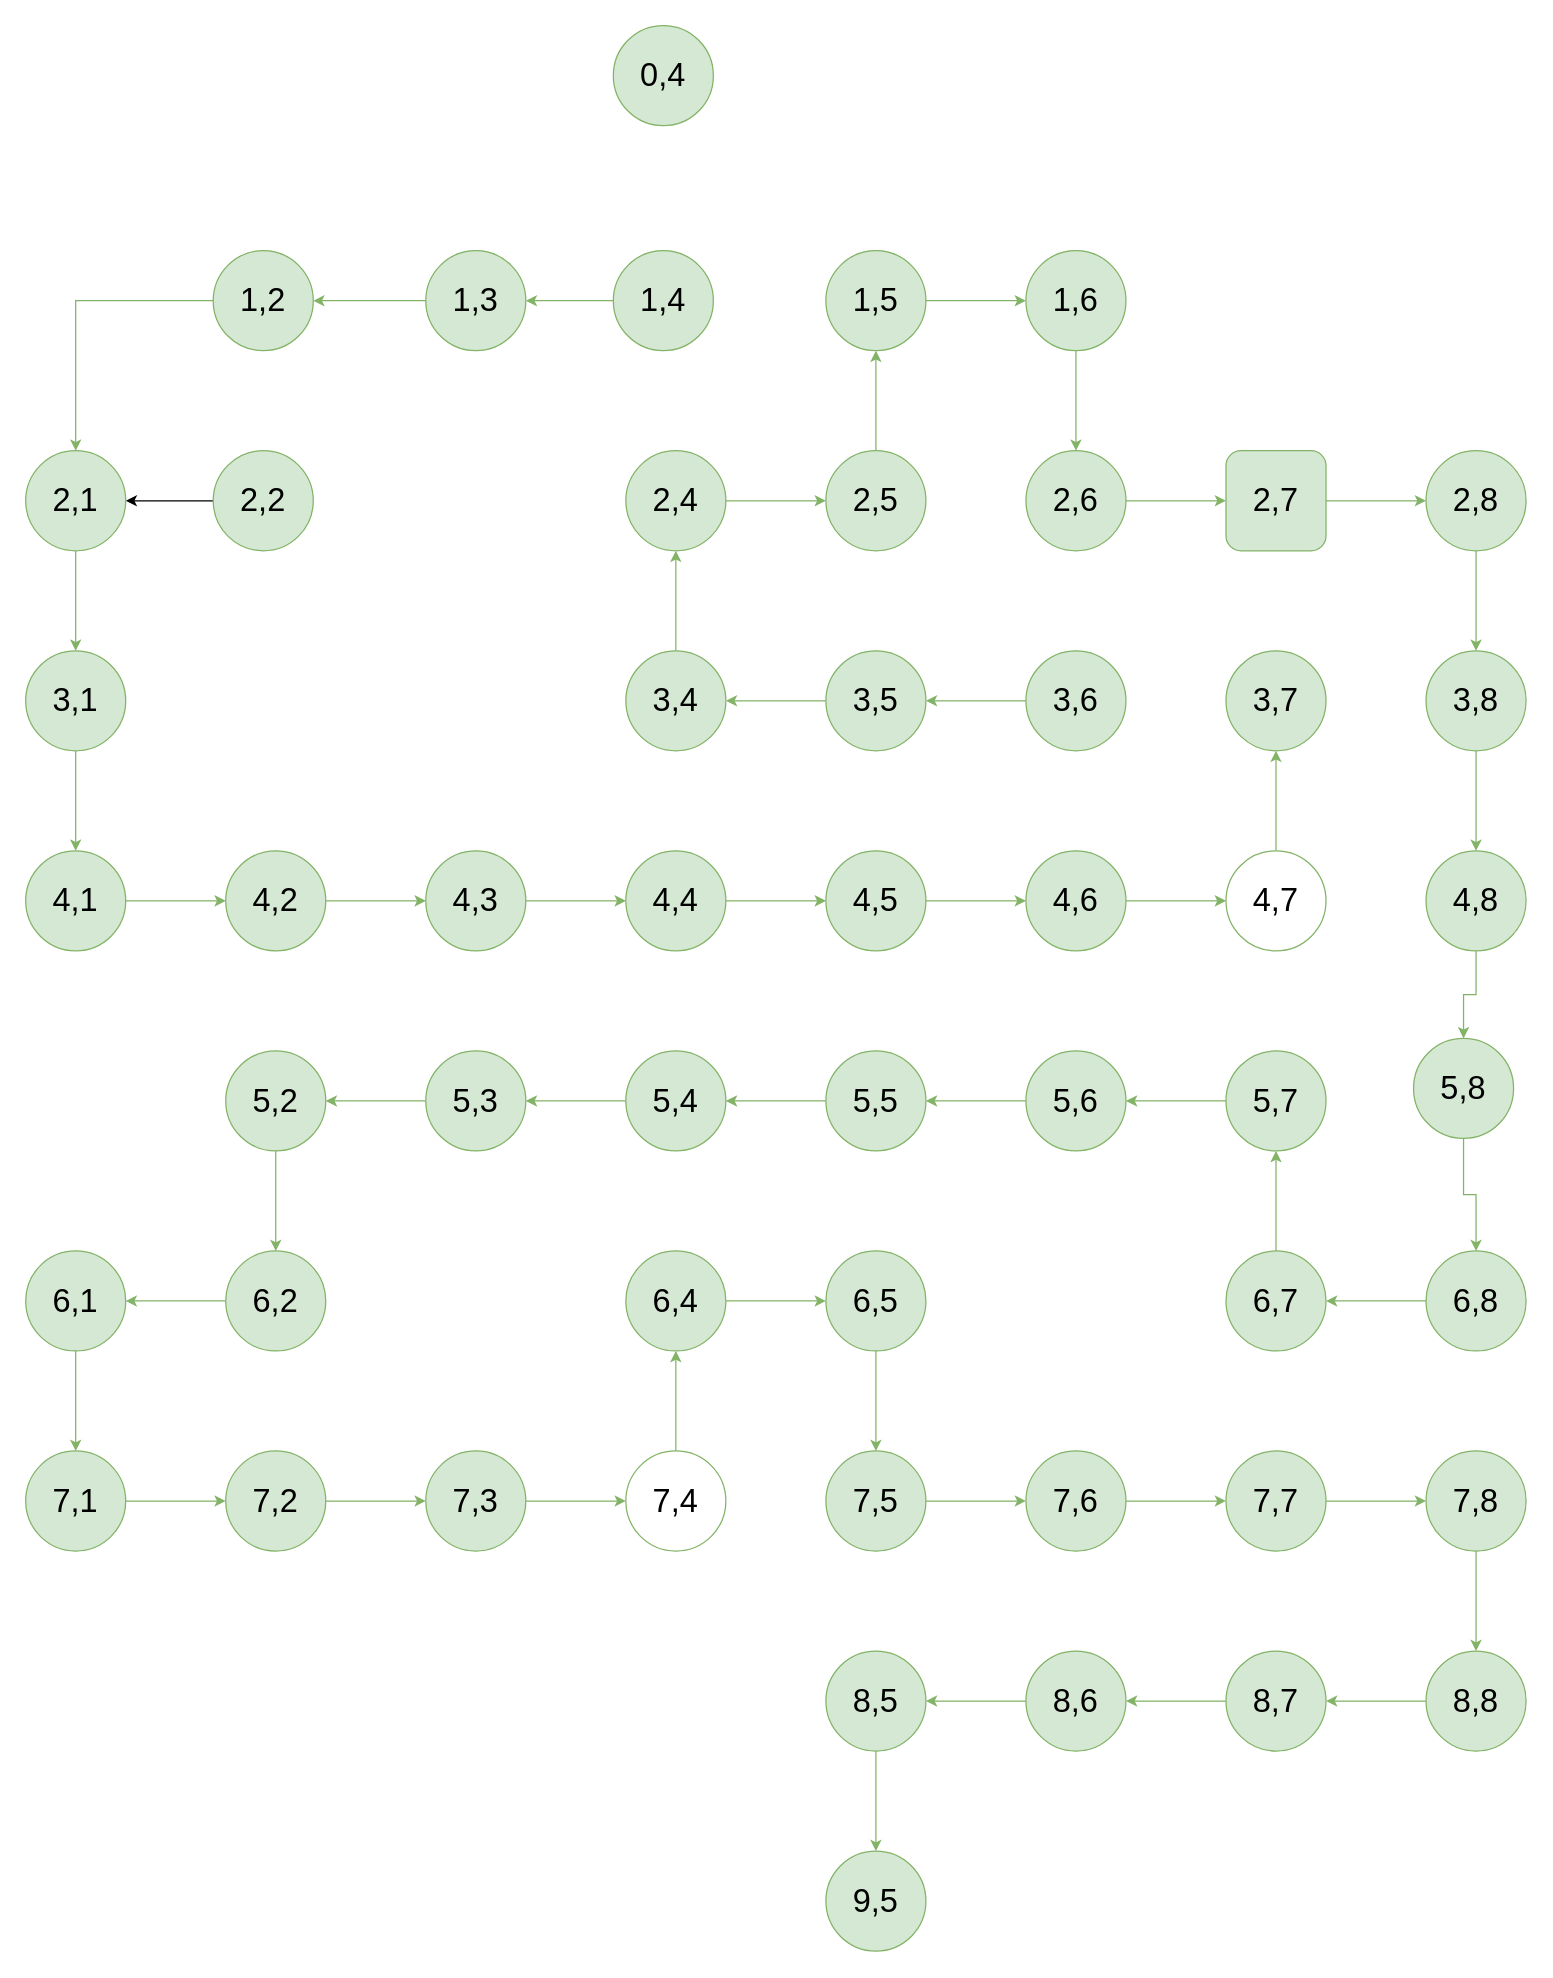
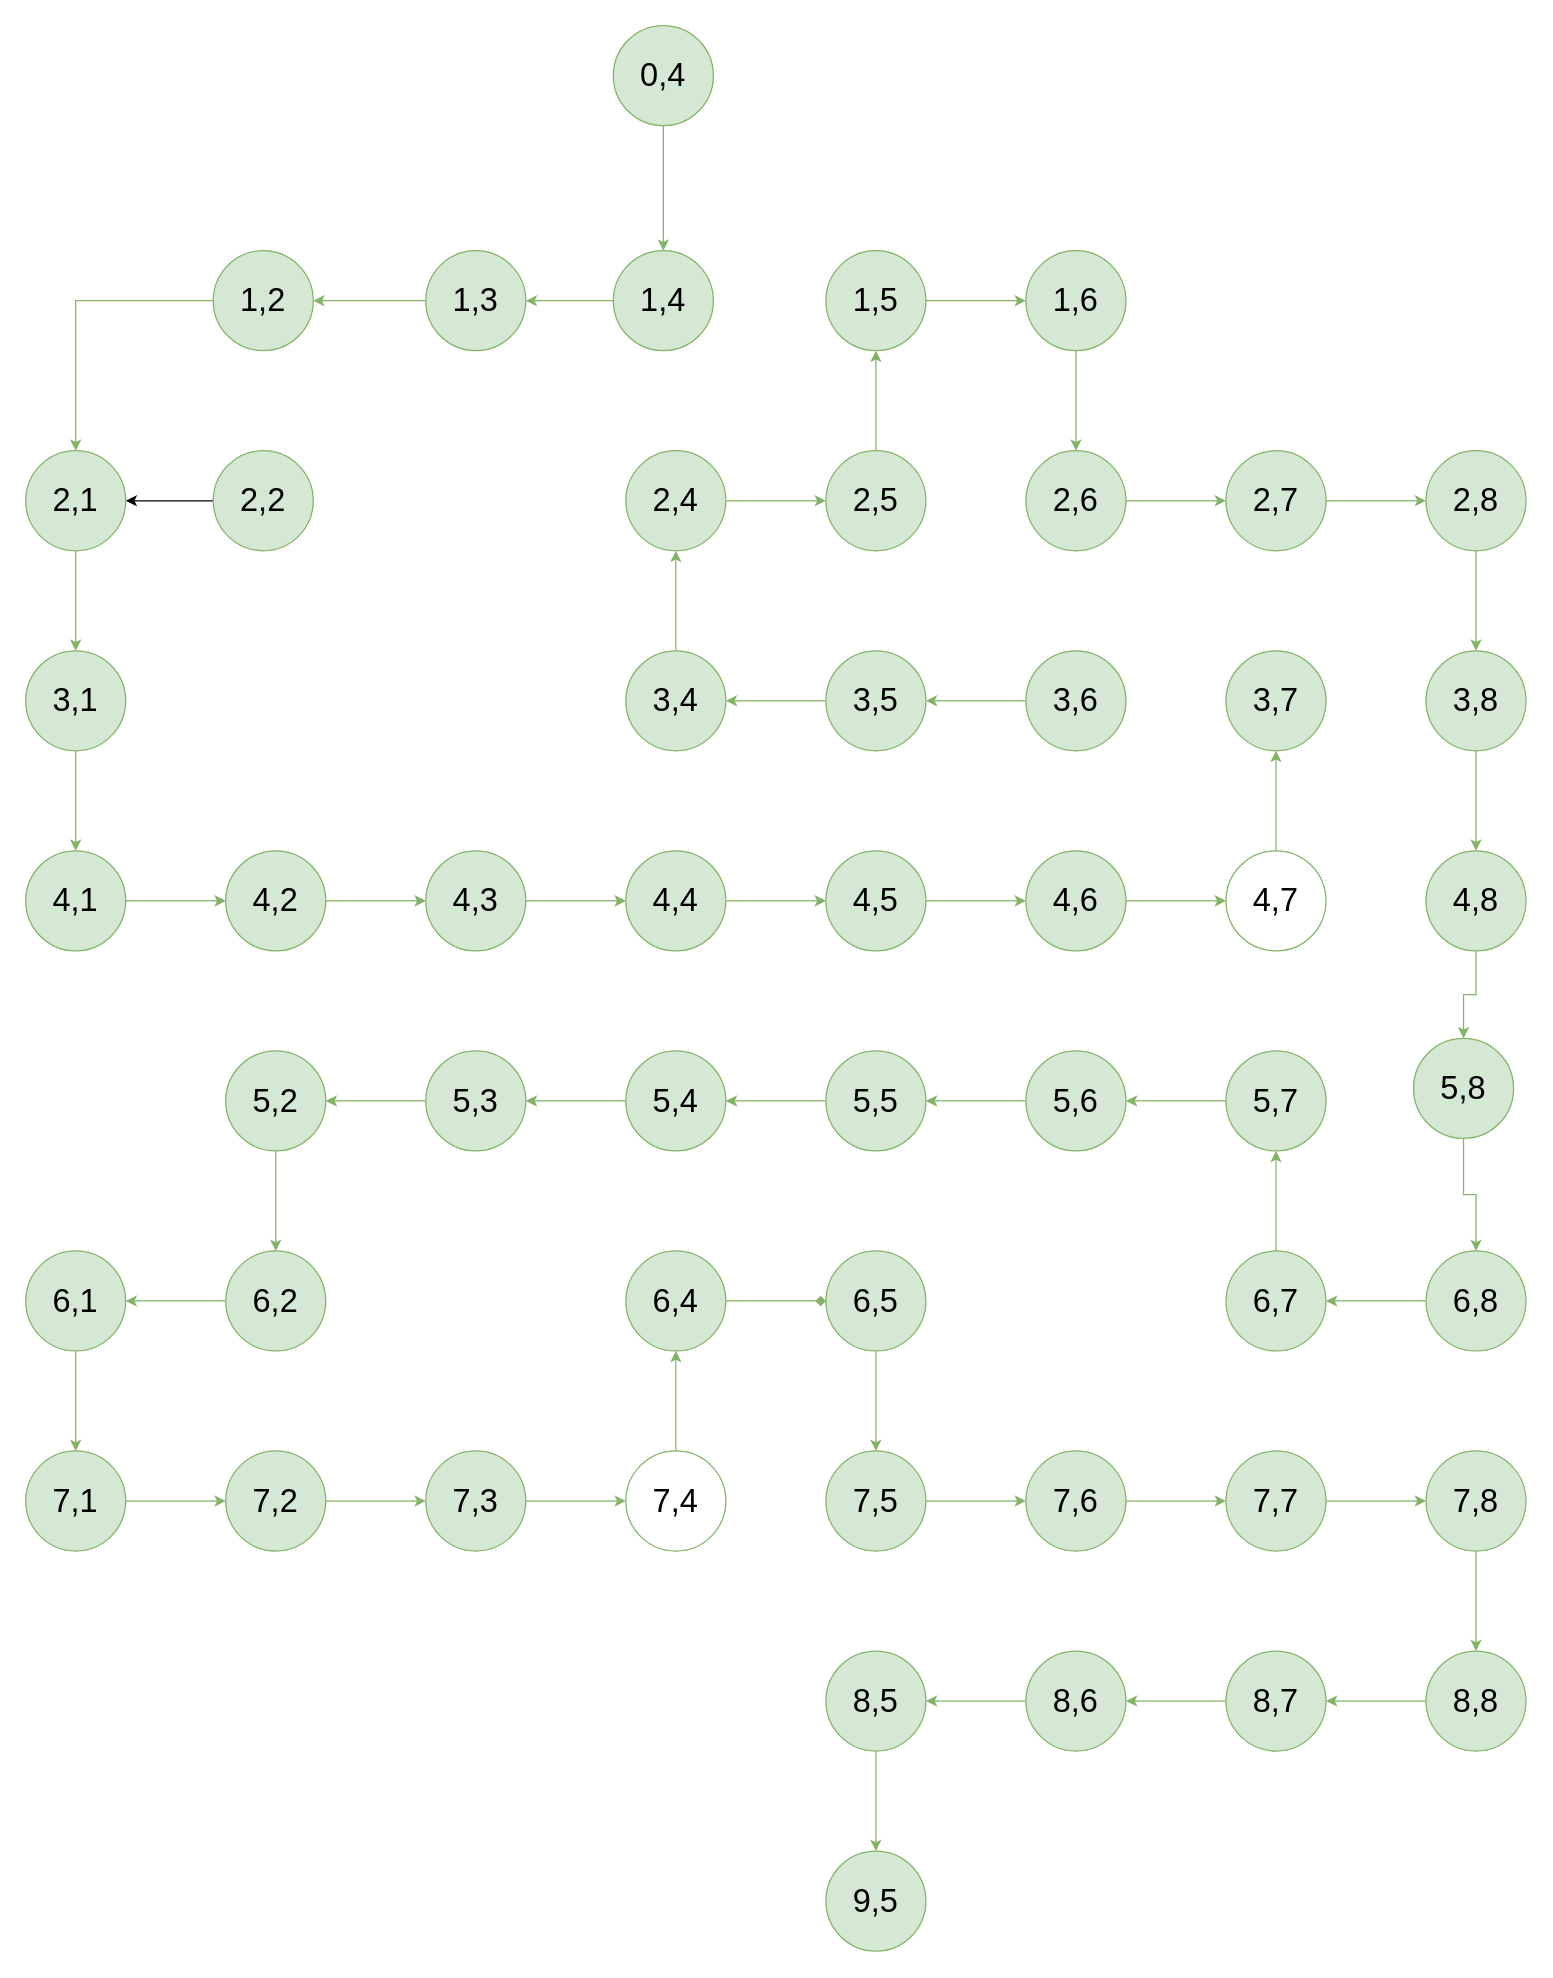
none -> (663, 184)
(1276, 501) -> (1276, 501)
(816, 1301) -> (815, 1301)
